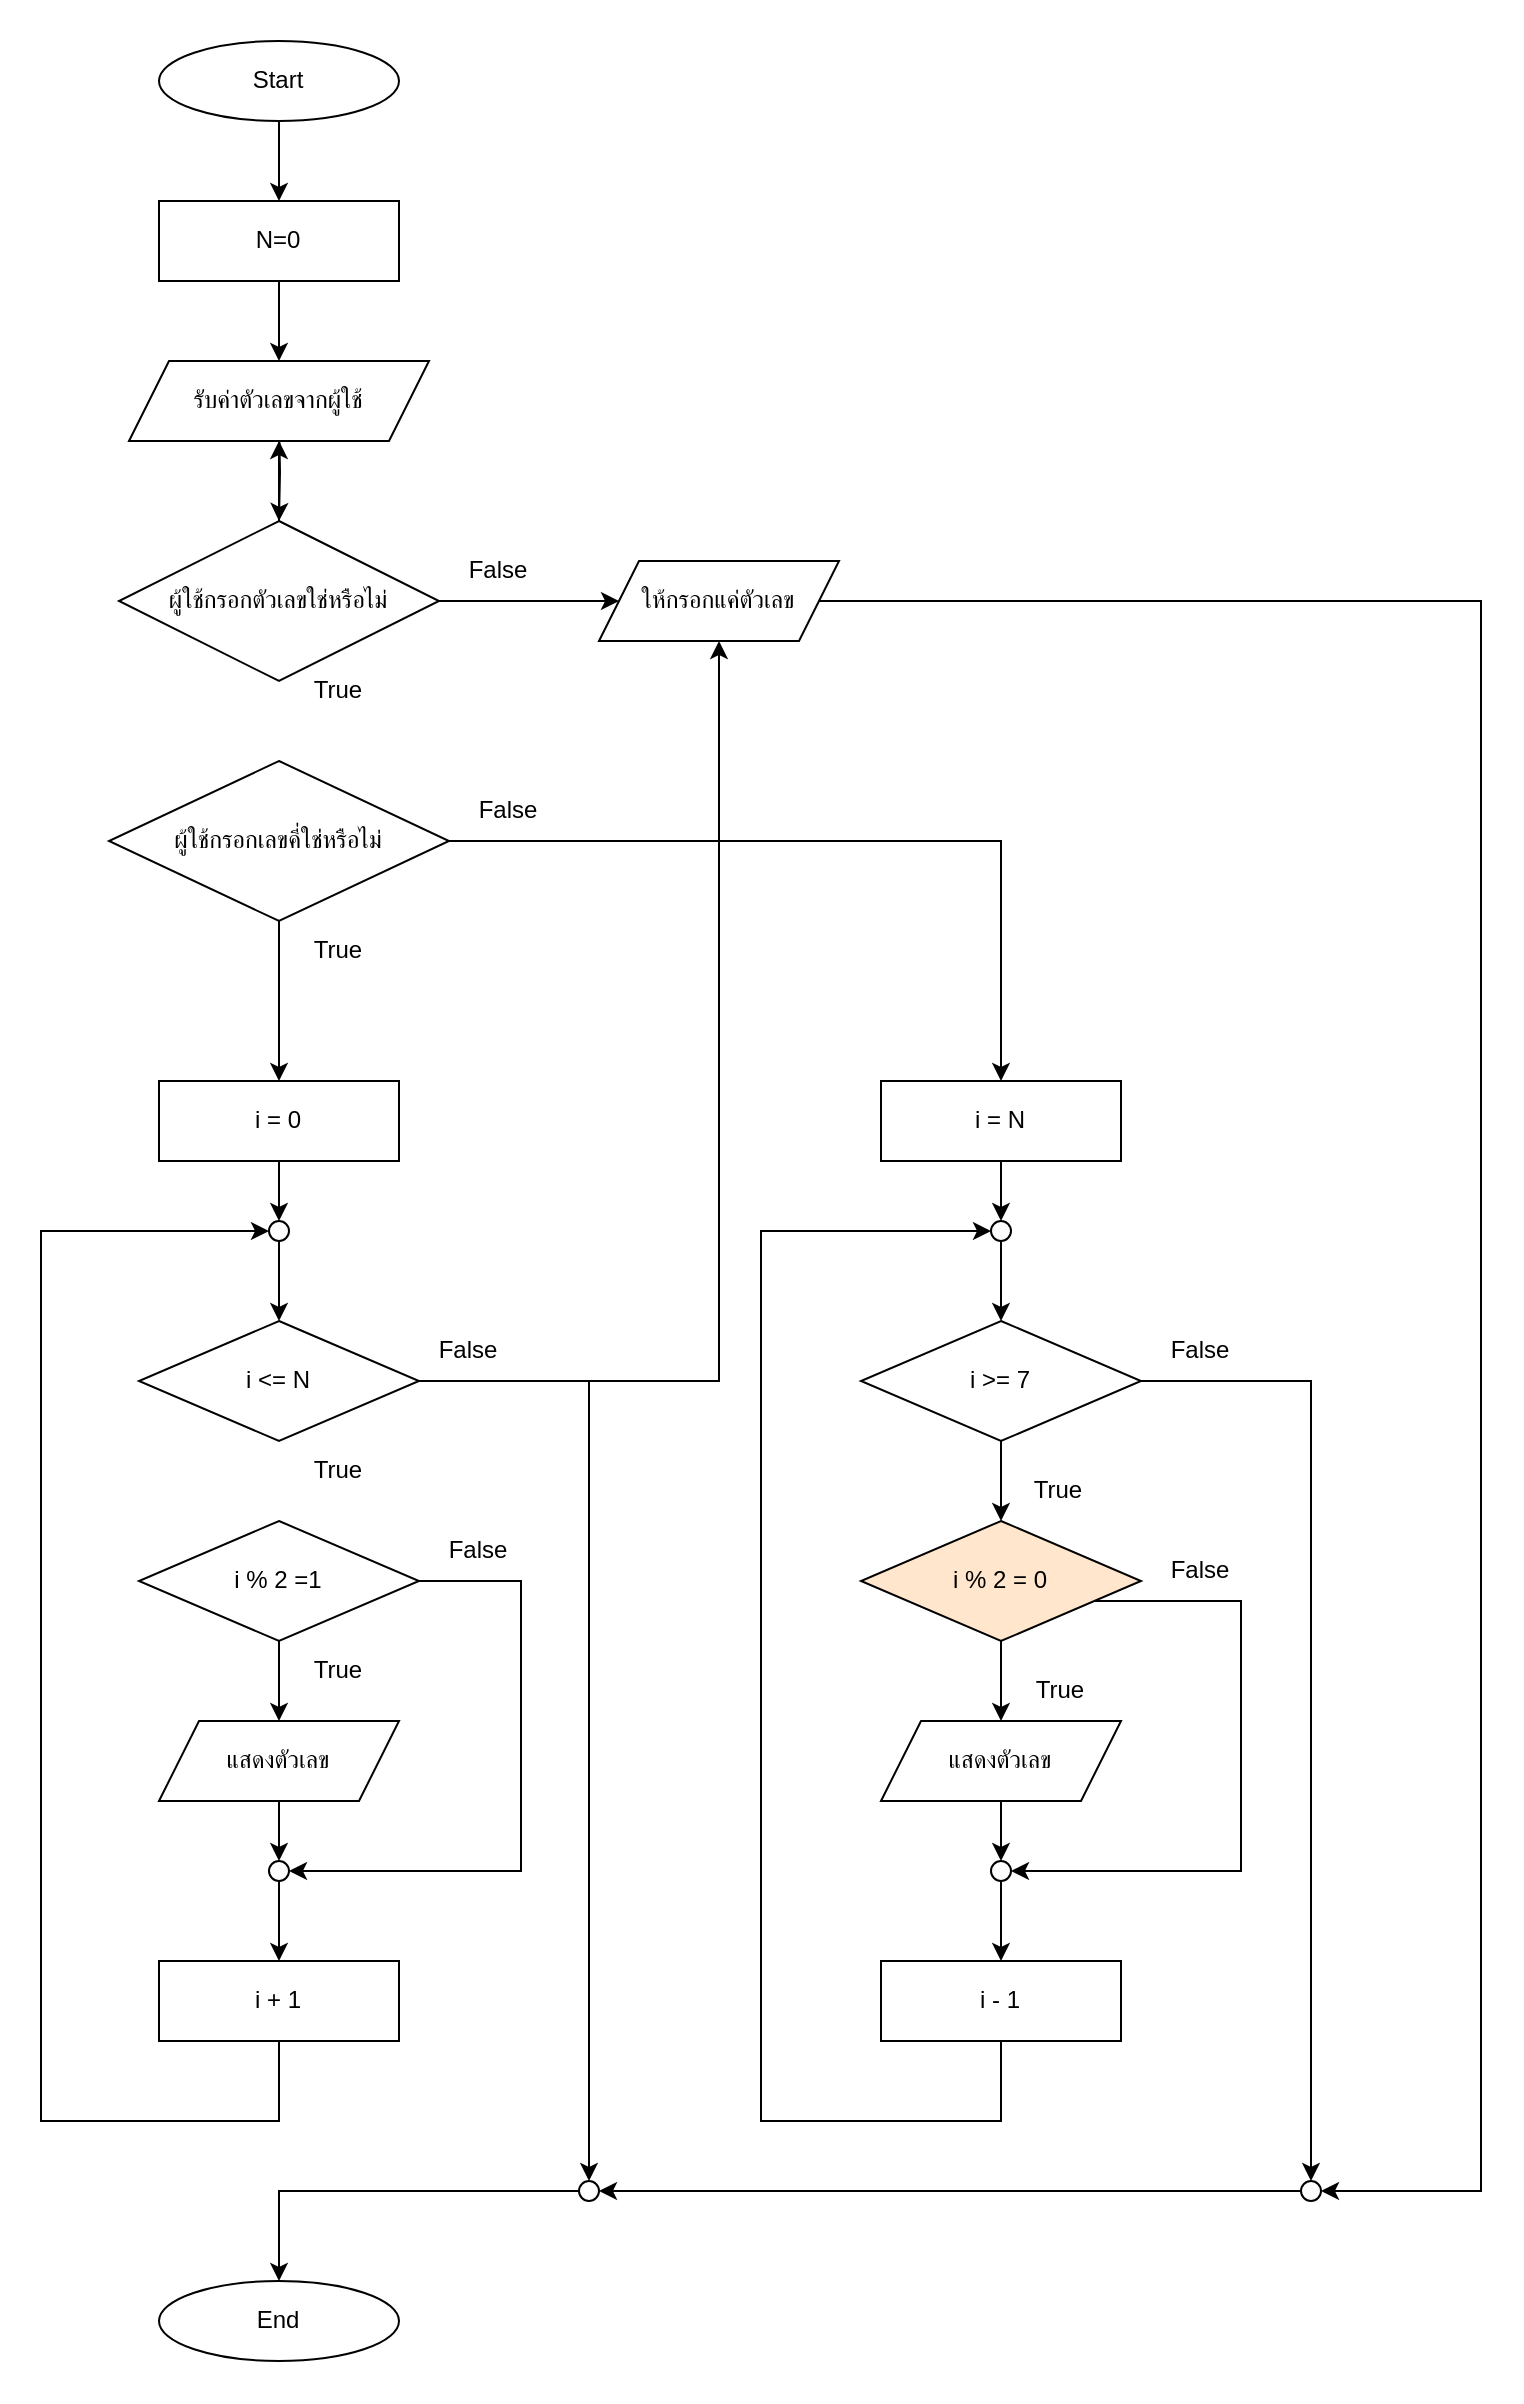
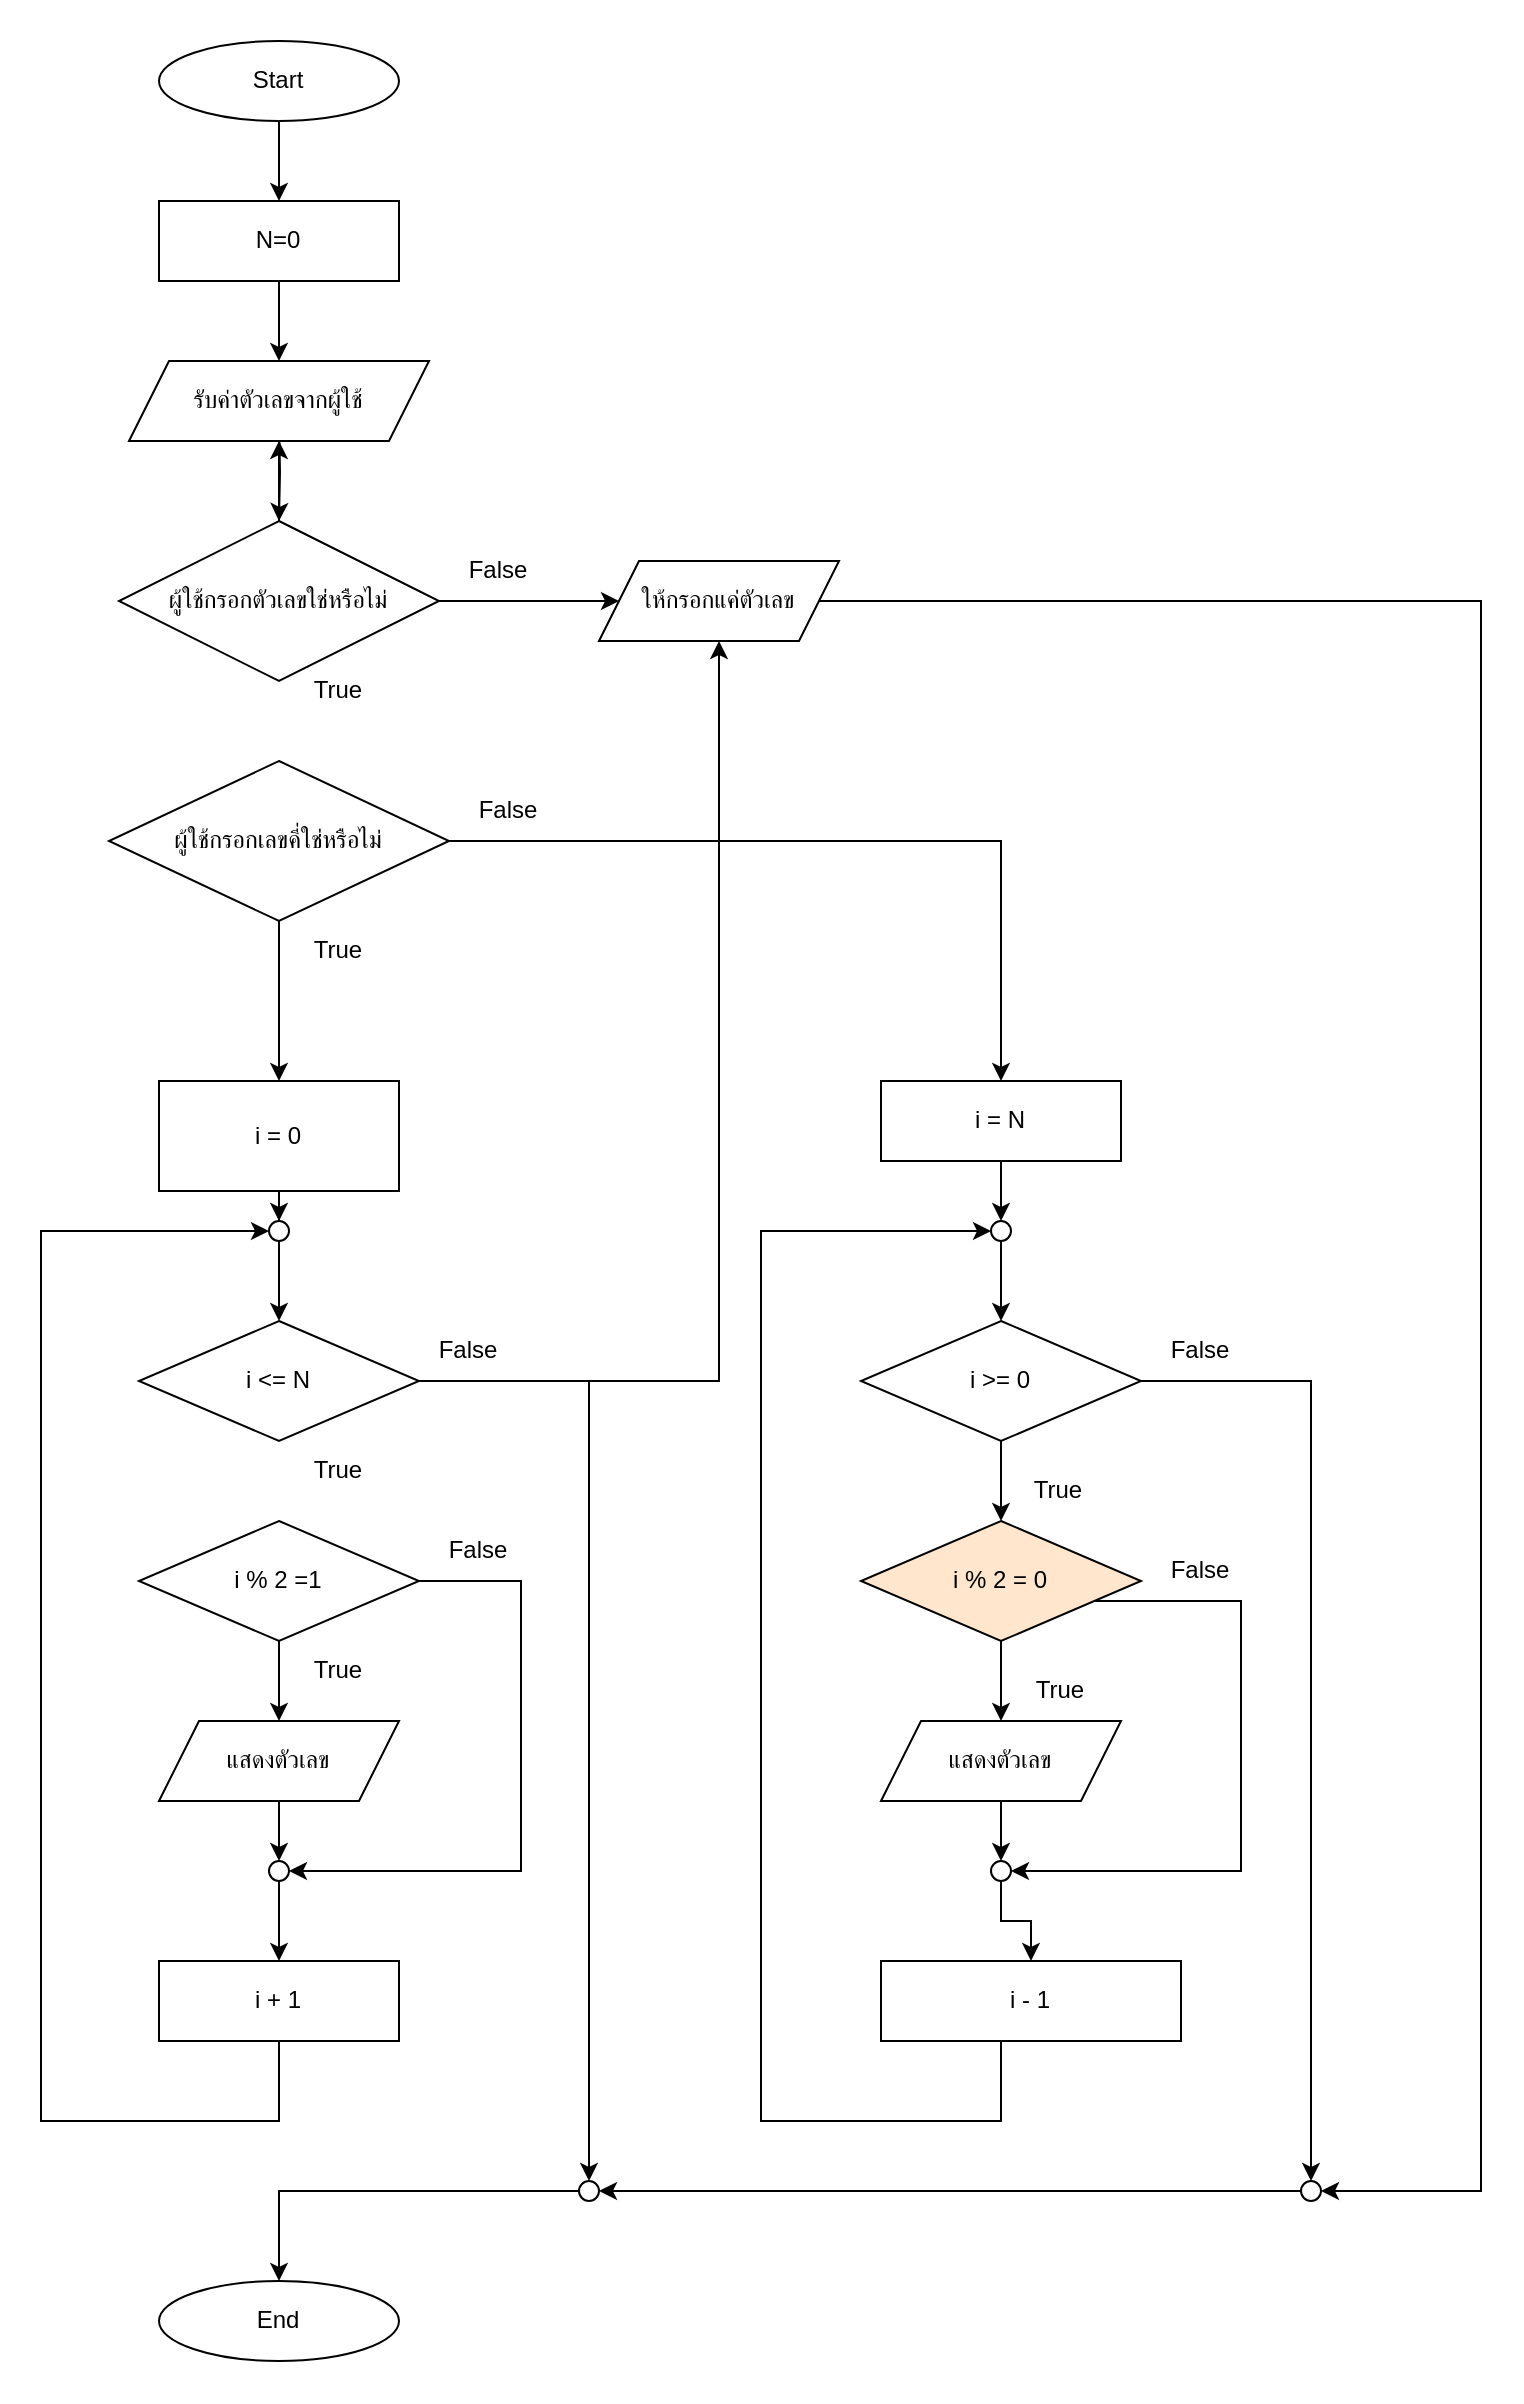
(279, 1121) -> (279, 1136)
(1001, 1381) -> (1001, 1381)
(1001, 2001) -> (1031, 2001)
